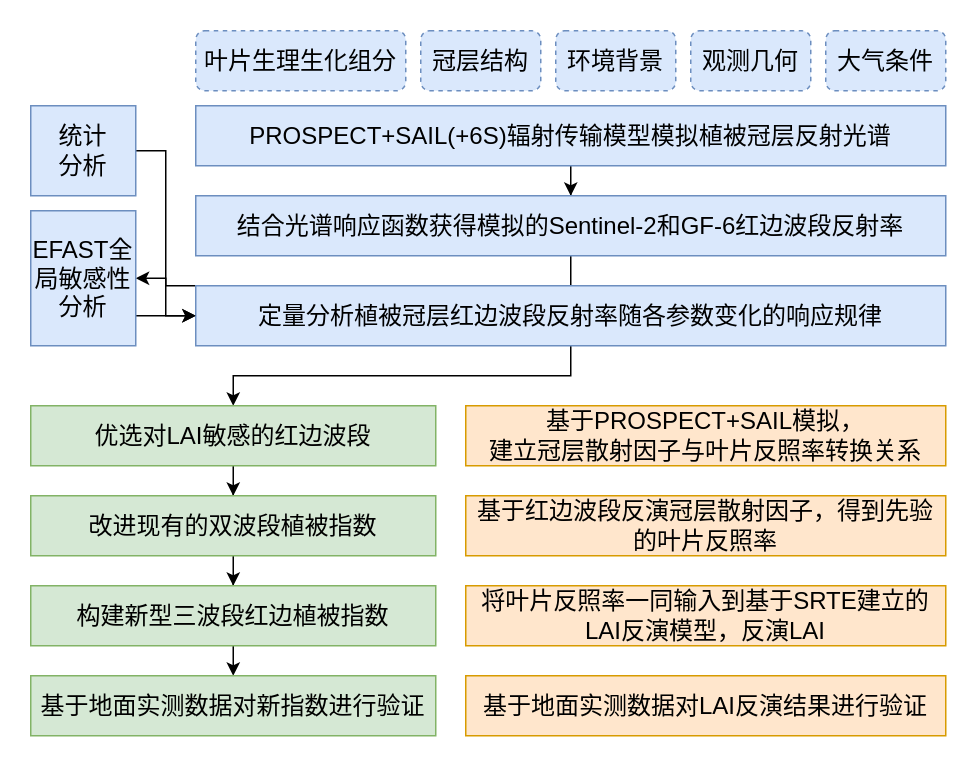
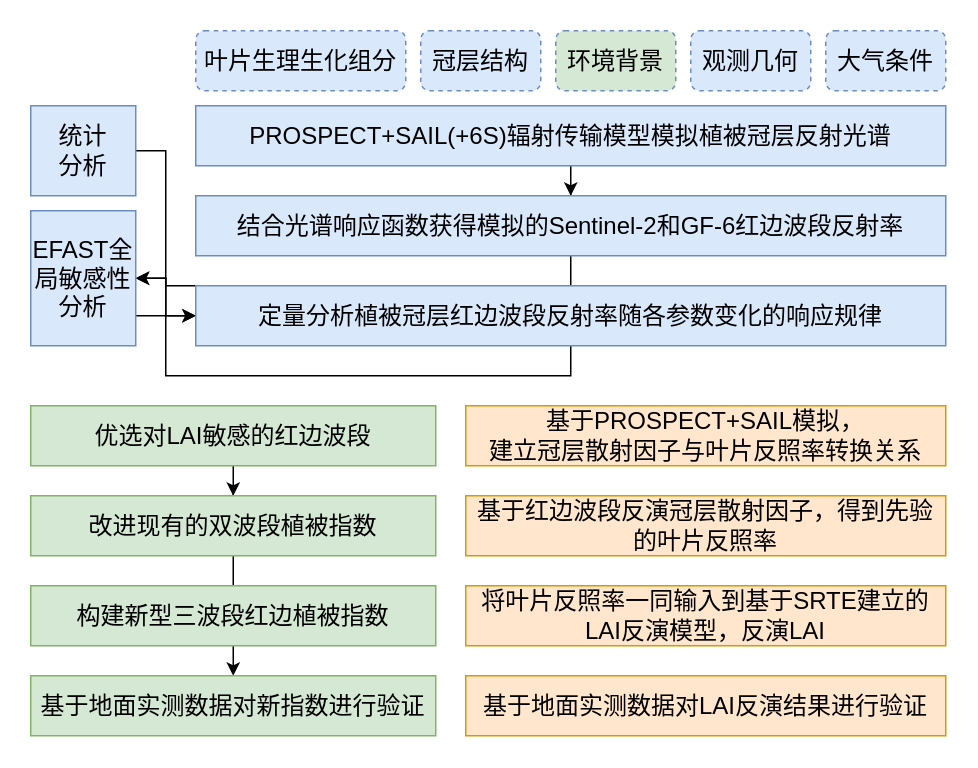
(616, 61) -> (616, 61)
(233, 385) -> (172, 376)
(233, 574) -> (233, 578)
